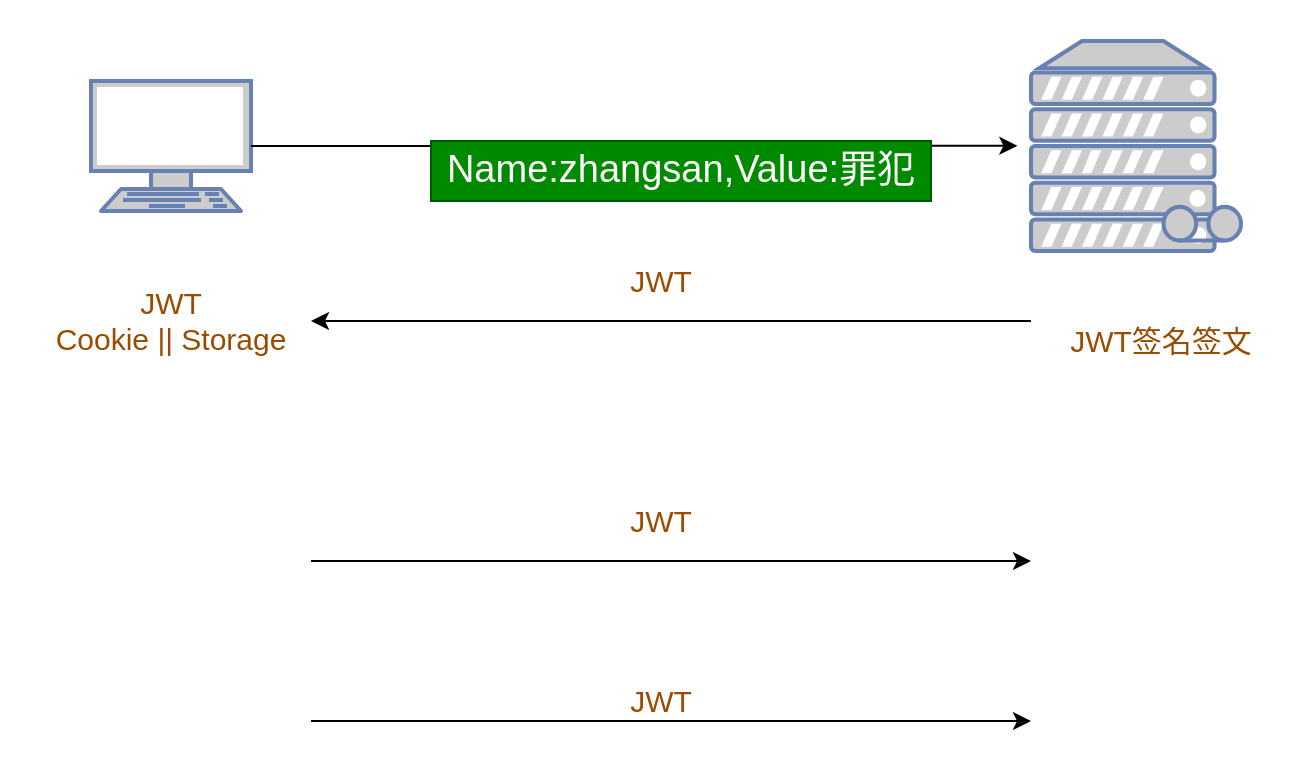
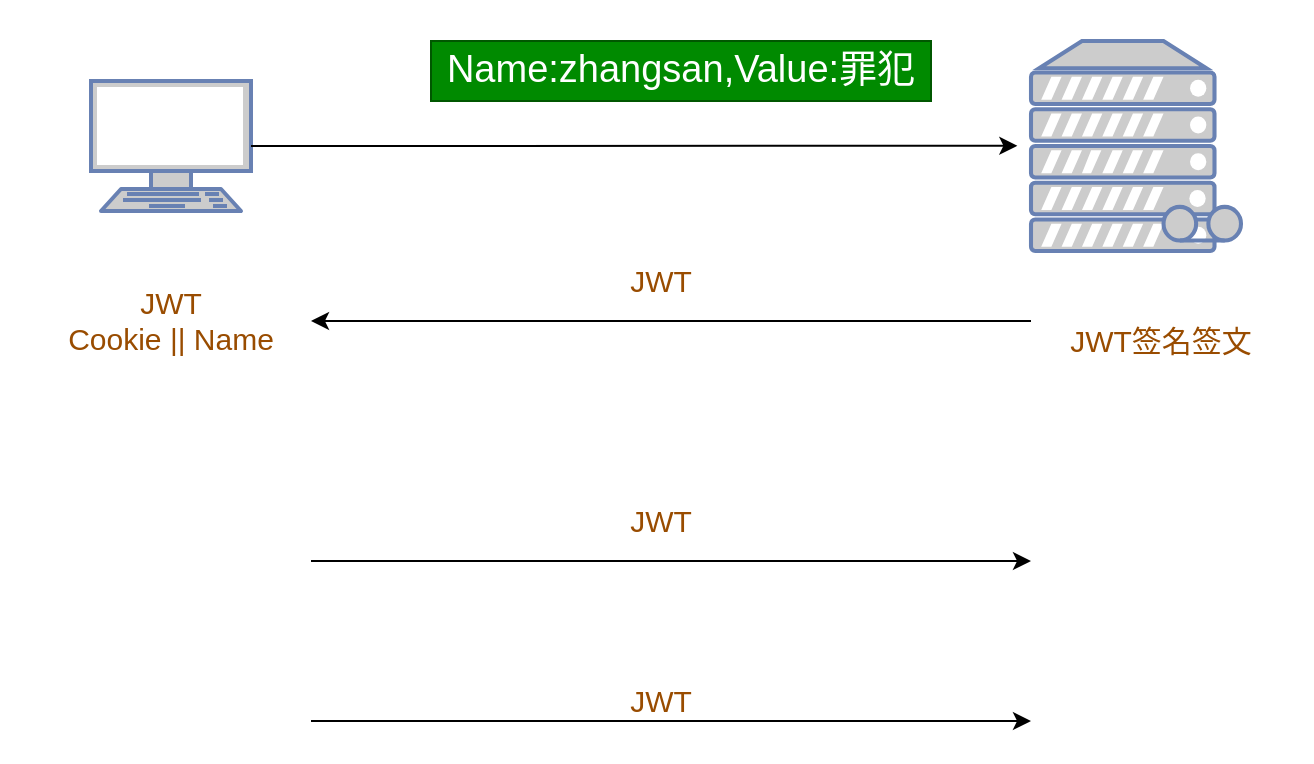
(681, 171) -> (681, 71)
(172, 321) -> (172, 321)
